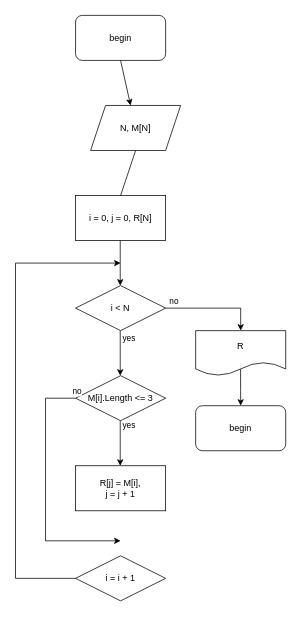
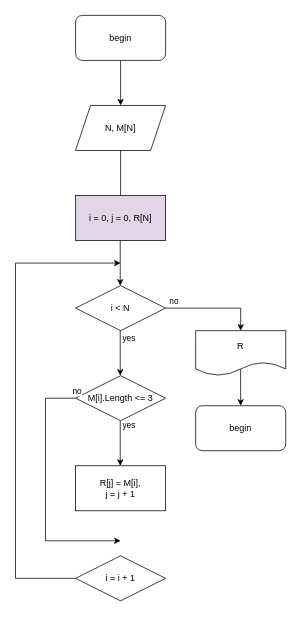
(135, 128) -> (120, 128)
(120, 218) -> (120, 218)
